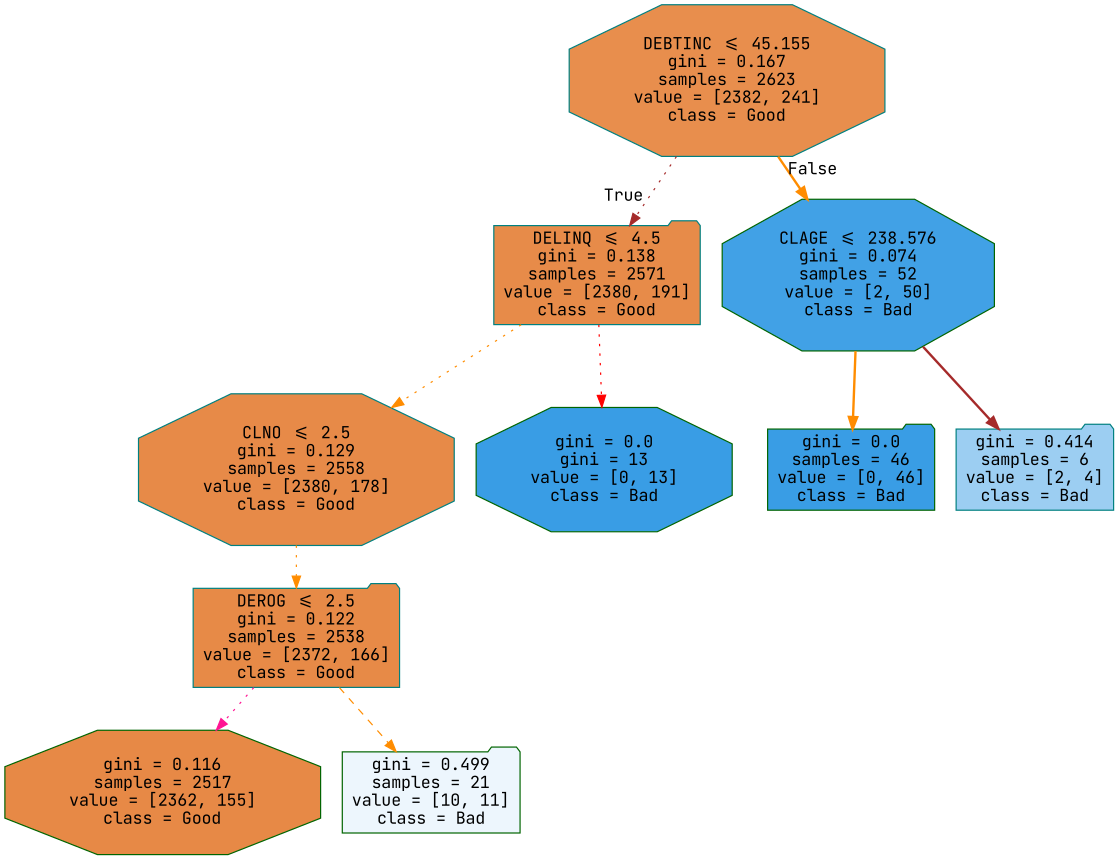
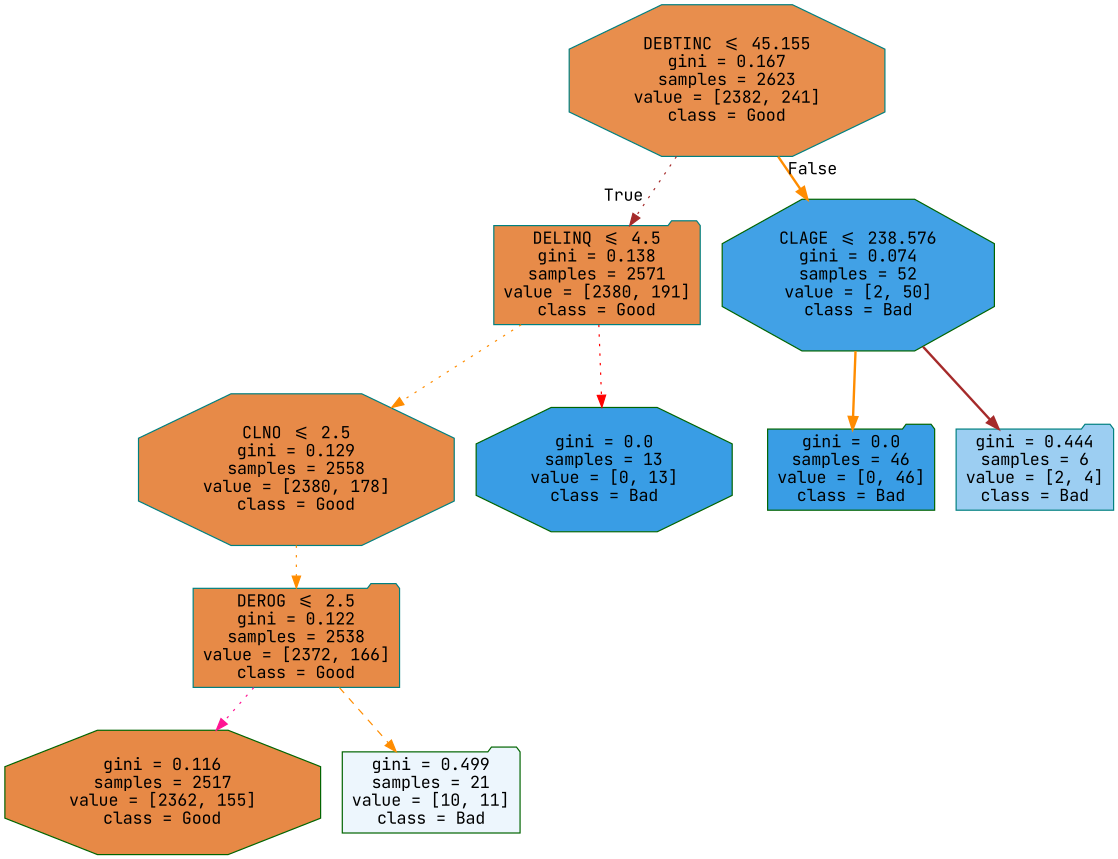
(604, 470) -> (604, 470)
(1035, 470) -> (1035, 470)
